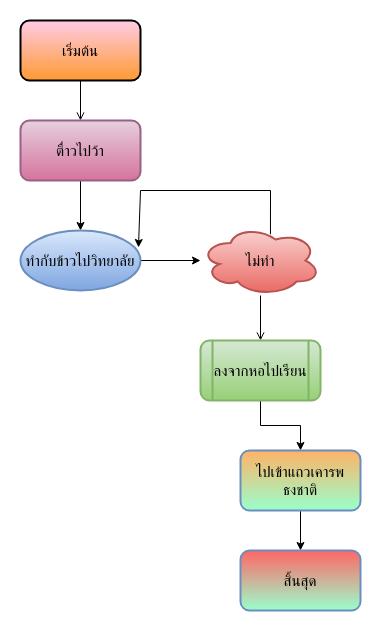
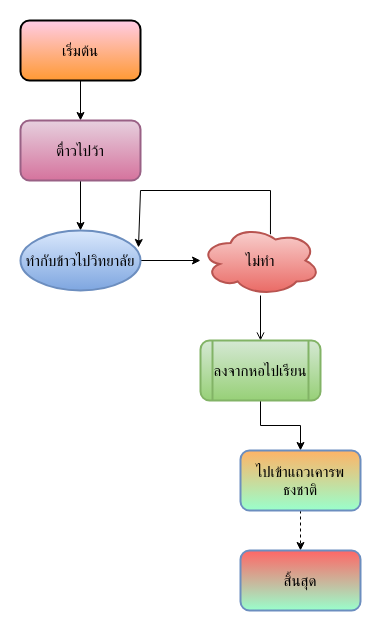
(81, 114) -> (81, 112)
(301, 527) -> (301, 527)
